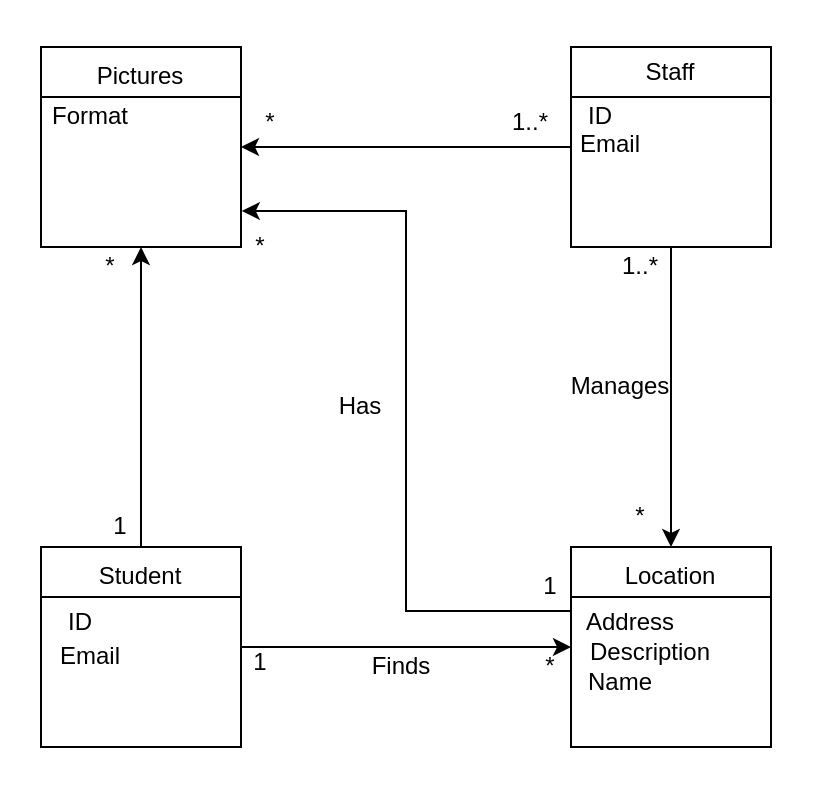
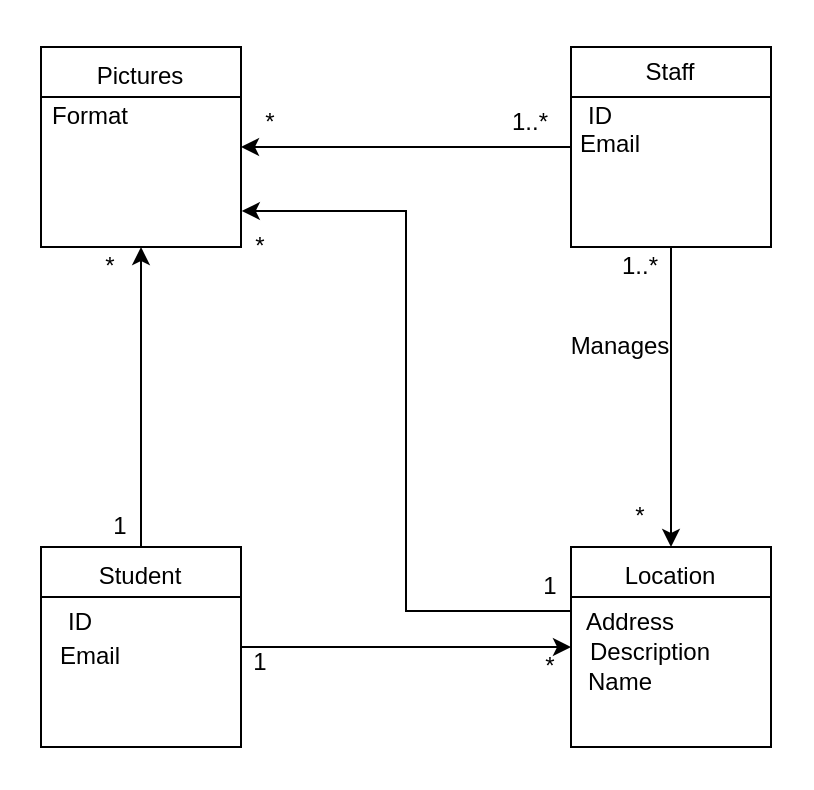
(621, 387) -> (621, 347)
(361, 407) -> none
(401, 667) -> none
